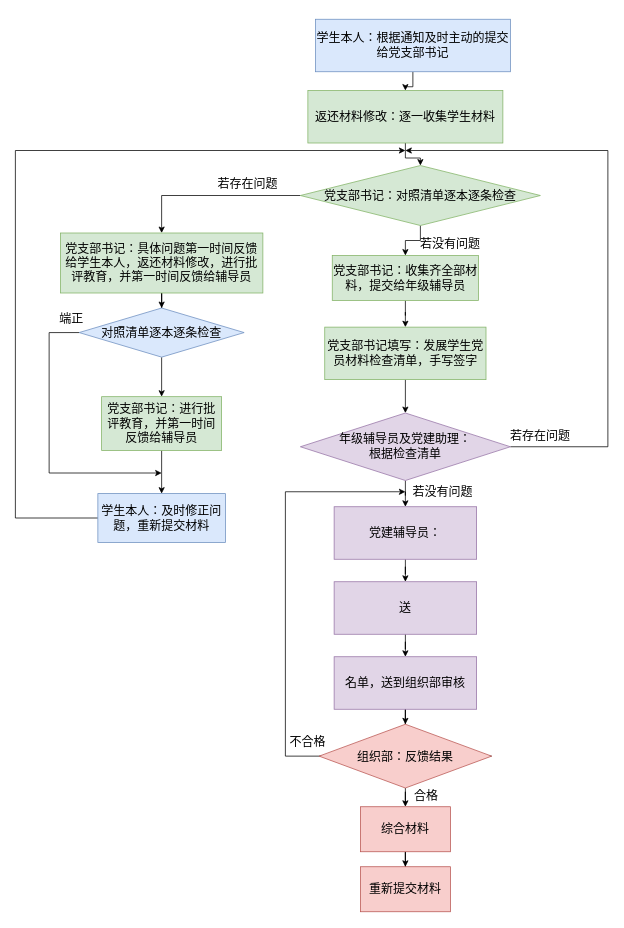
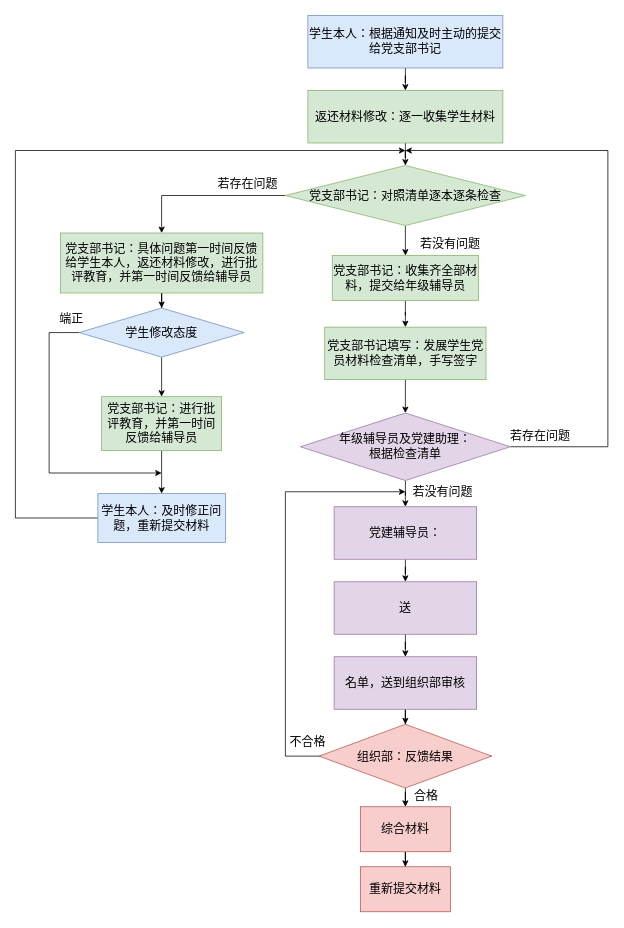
(413, 45) -> (405, 42)
(420, 195) -> (405, 195)
(162, 333) -> (162, 333)
